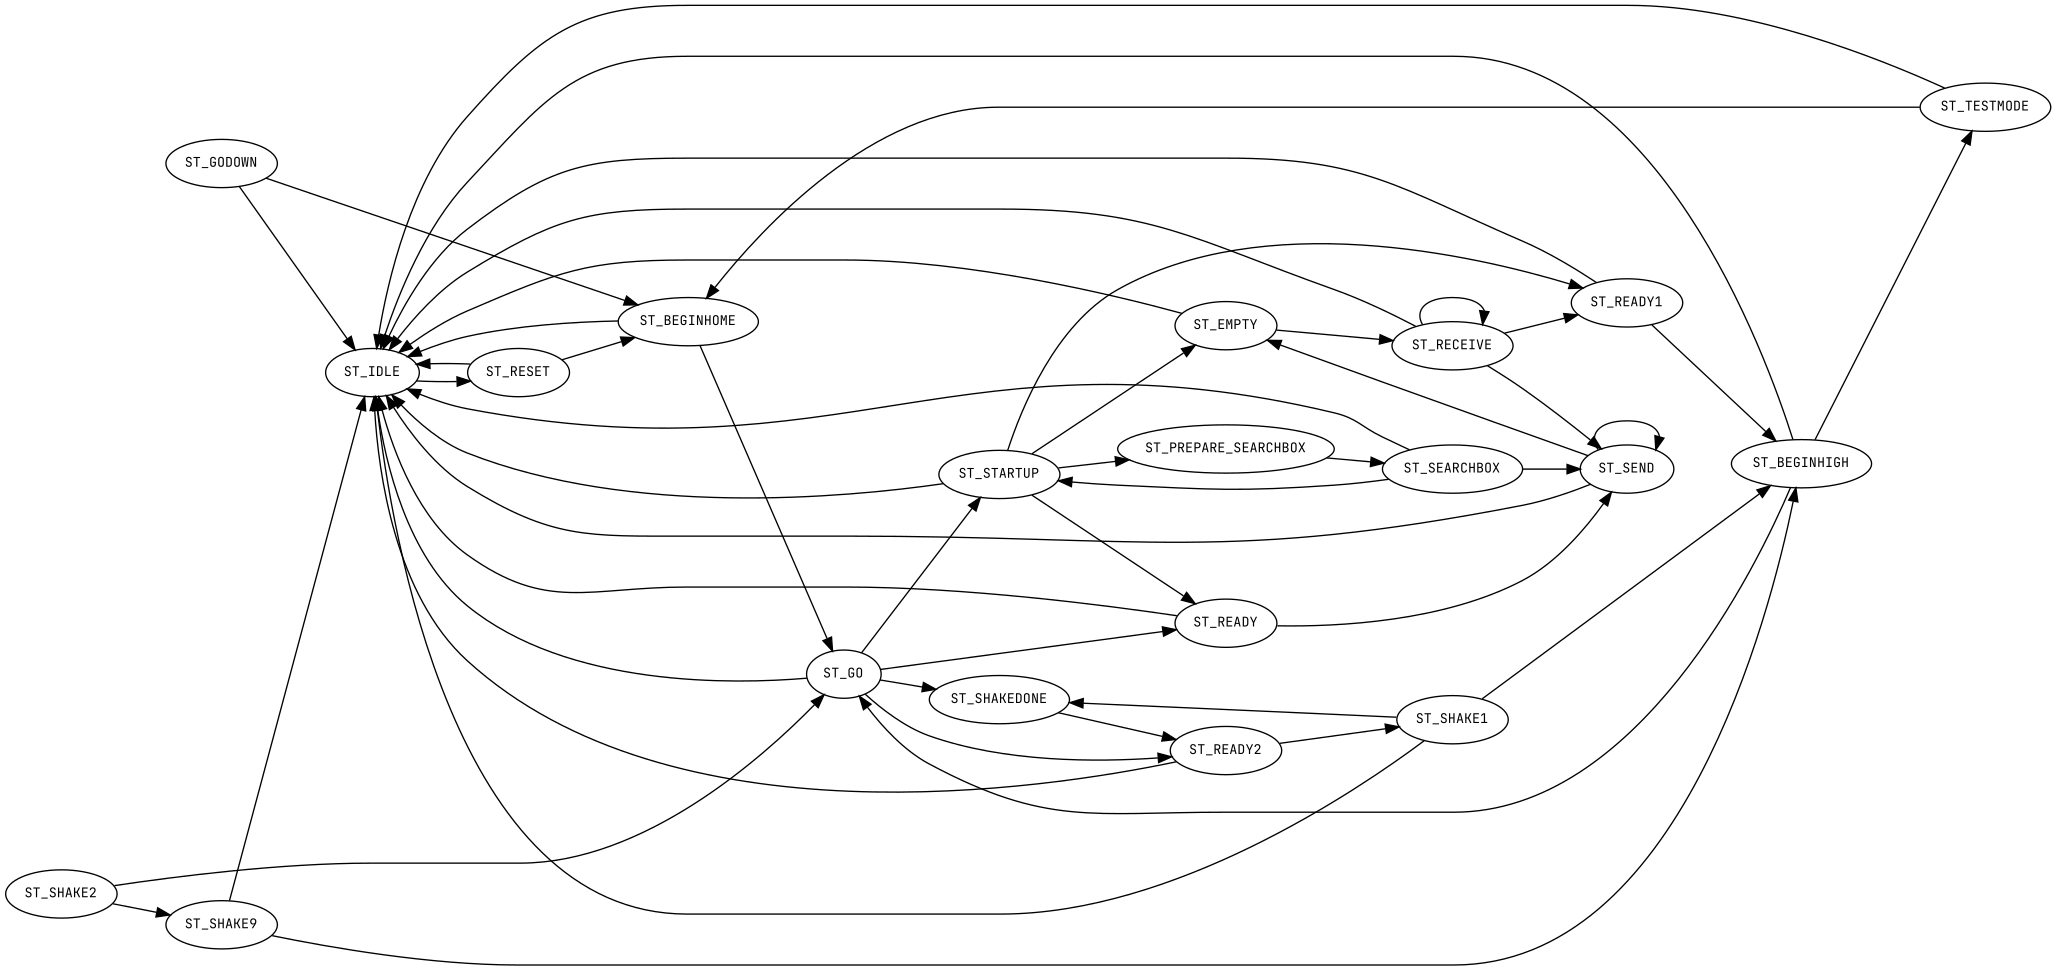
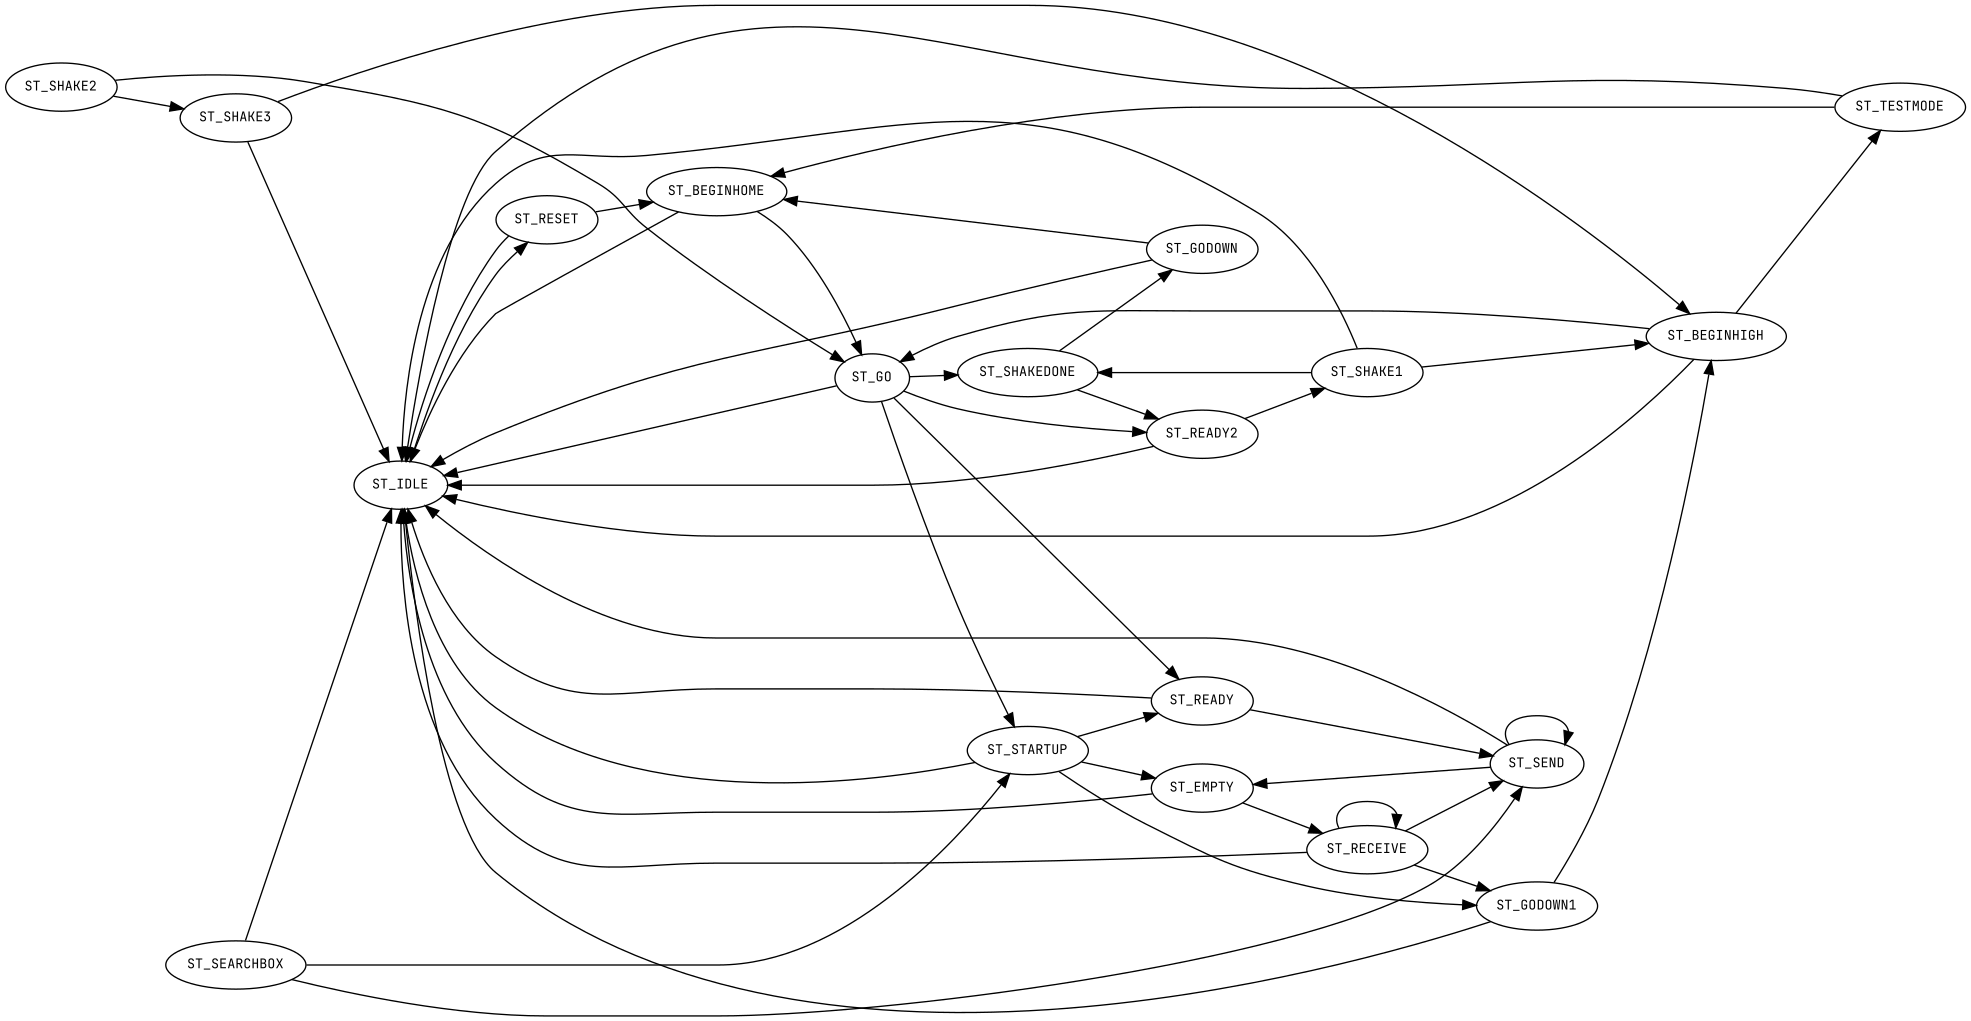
(1627, 303) -> (1537, 906)
none -> (1103, 320)
(1226, 449) -> none
(222, 925) -> (236, 118)
